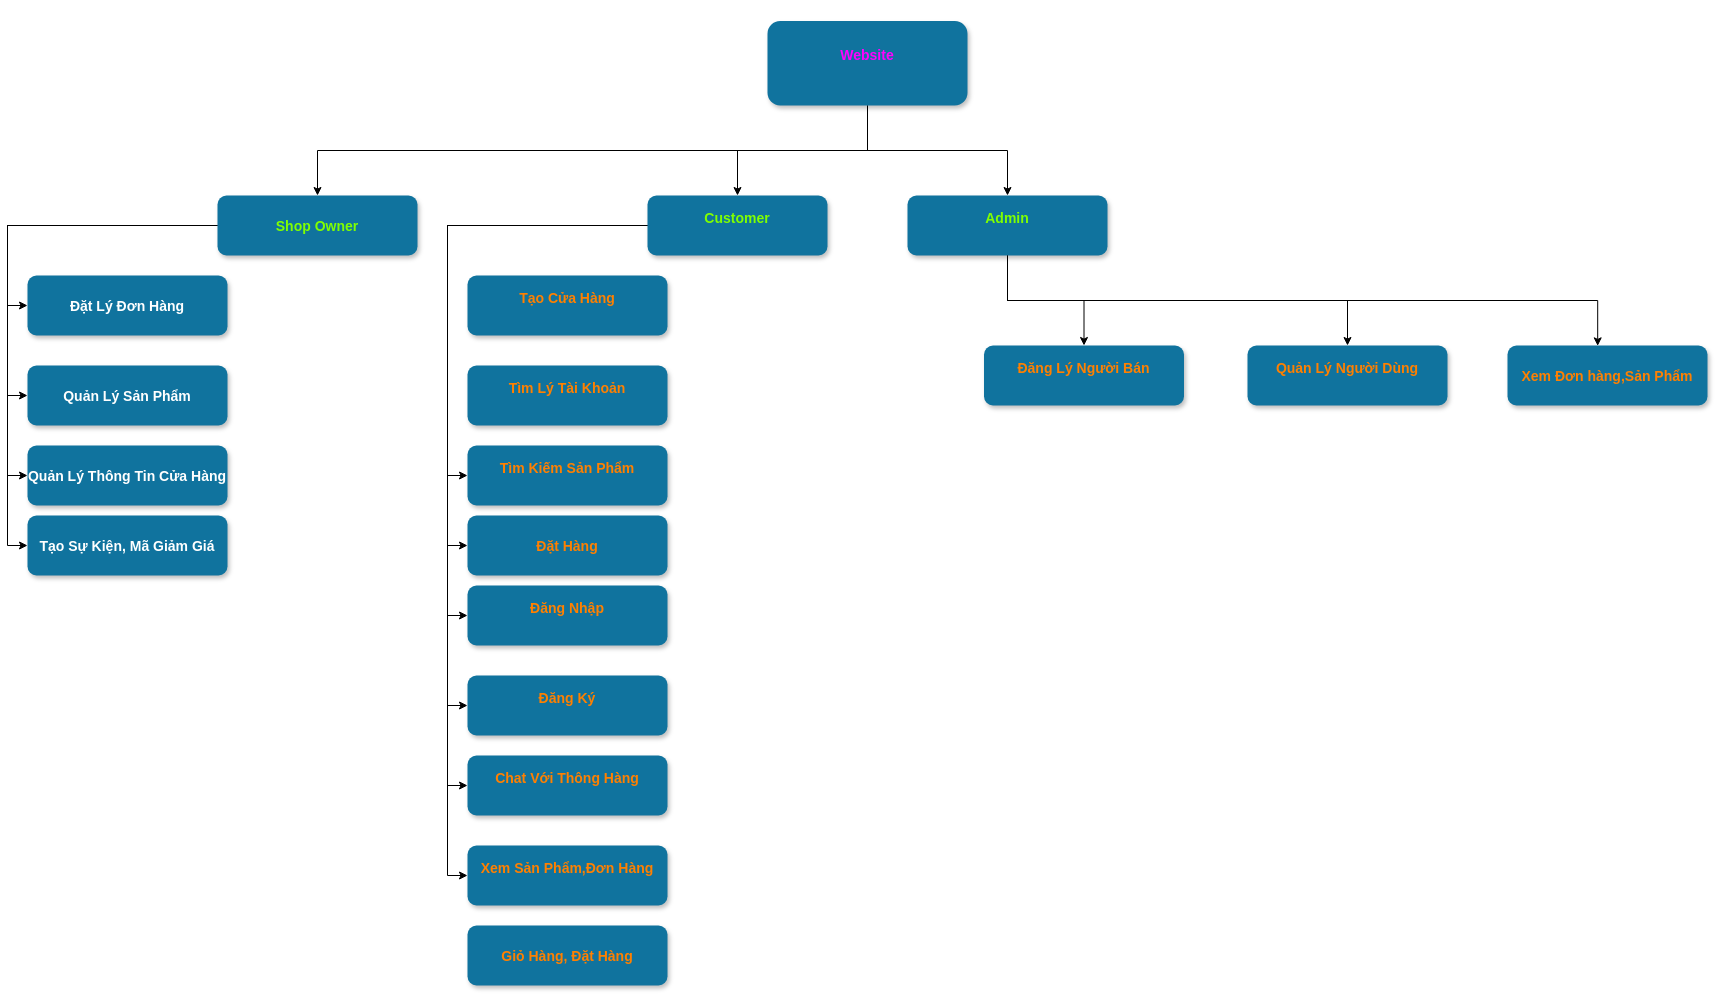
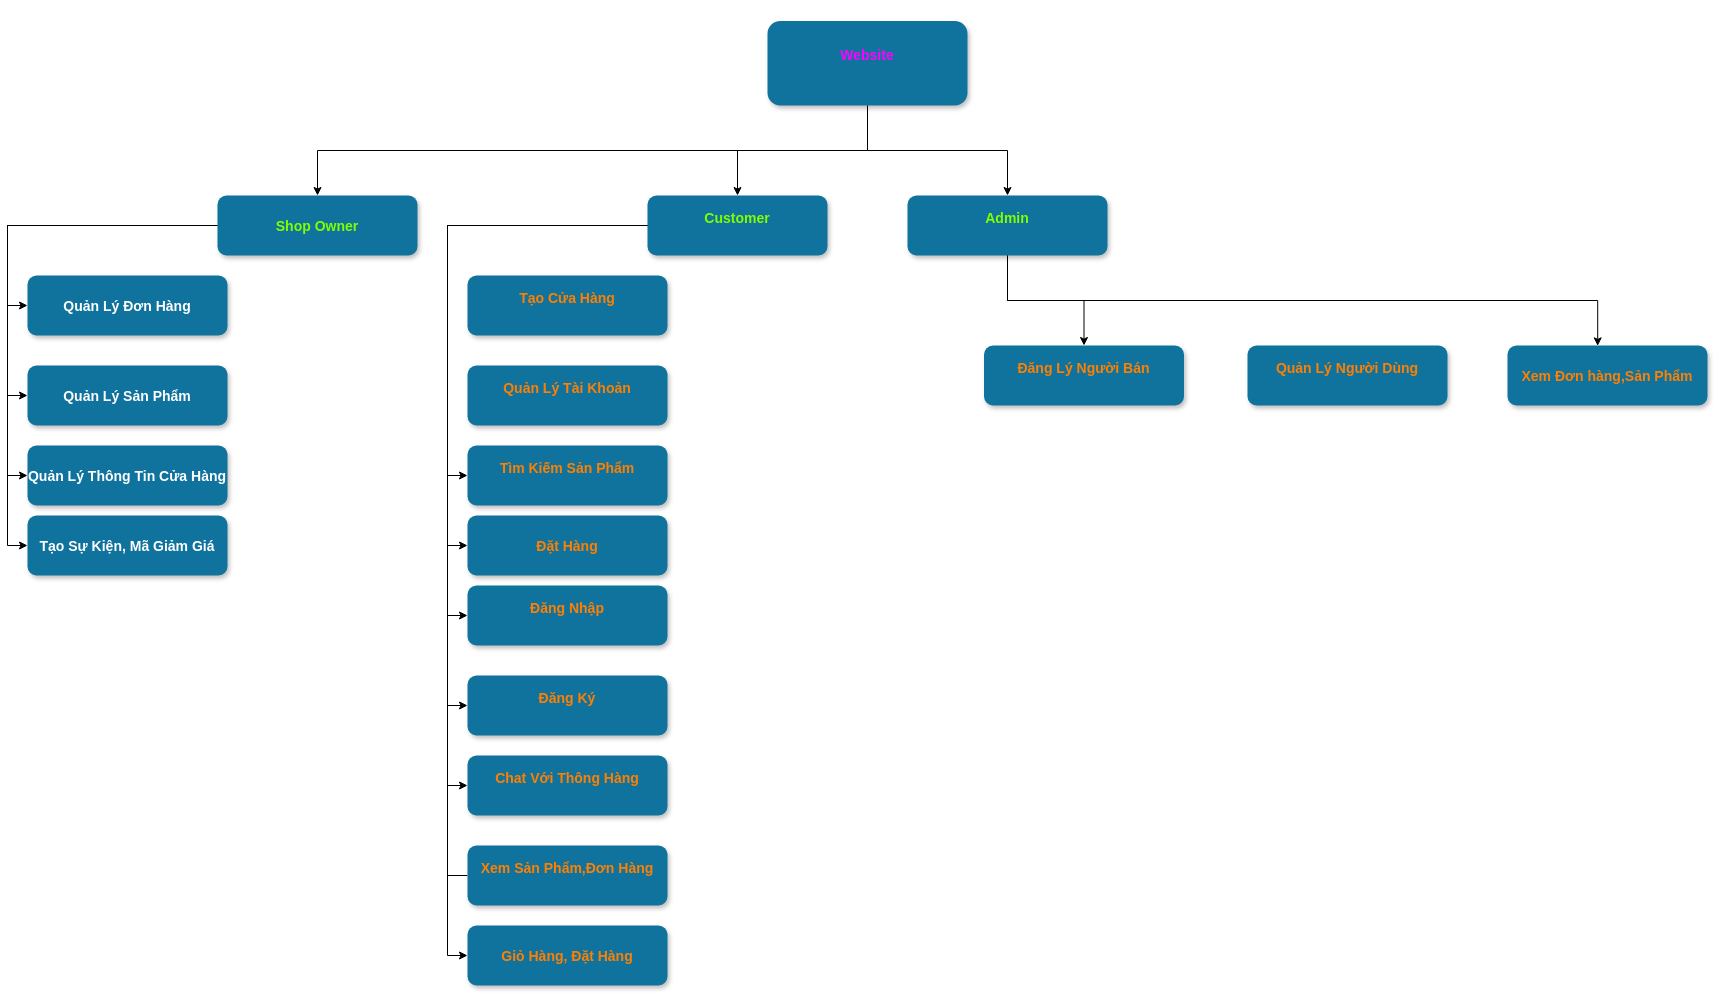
(127, 306) -> (127, 306)
(1348, 320) -> none
(567, 388) -> (567, 388)
(459, 876) -> (462, 876)
none -> (448, 923)
